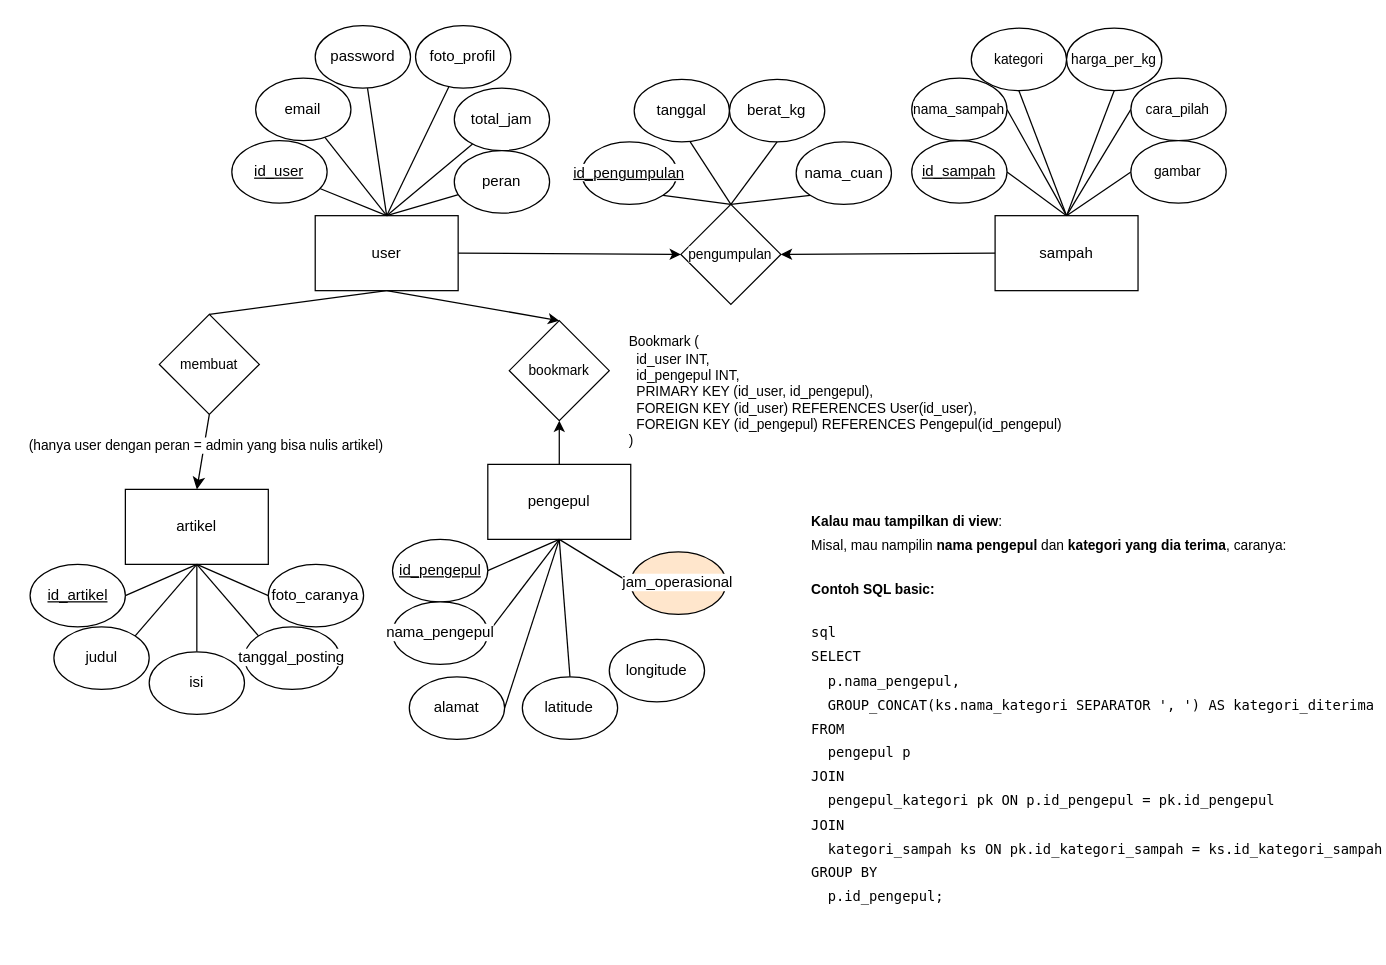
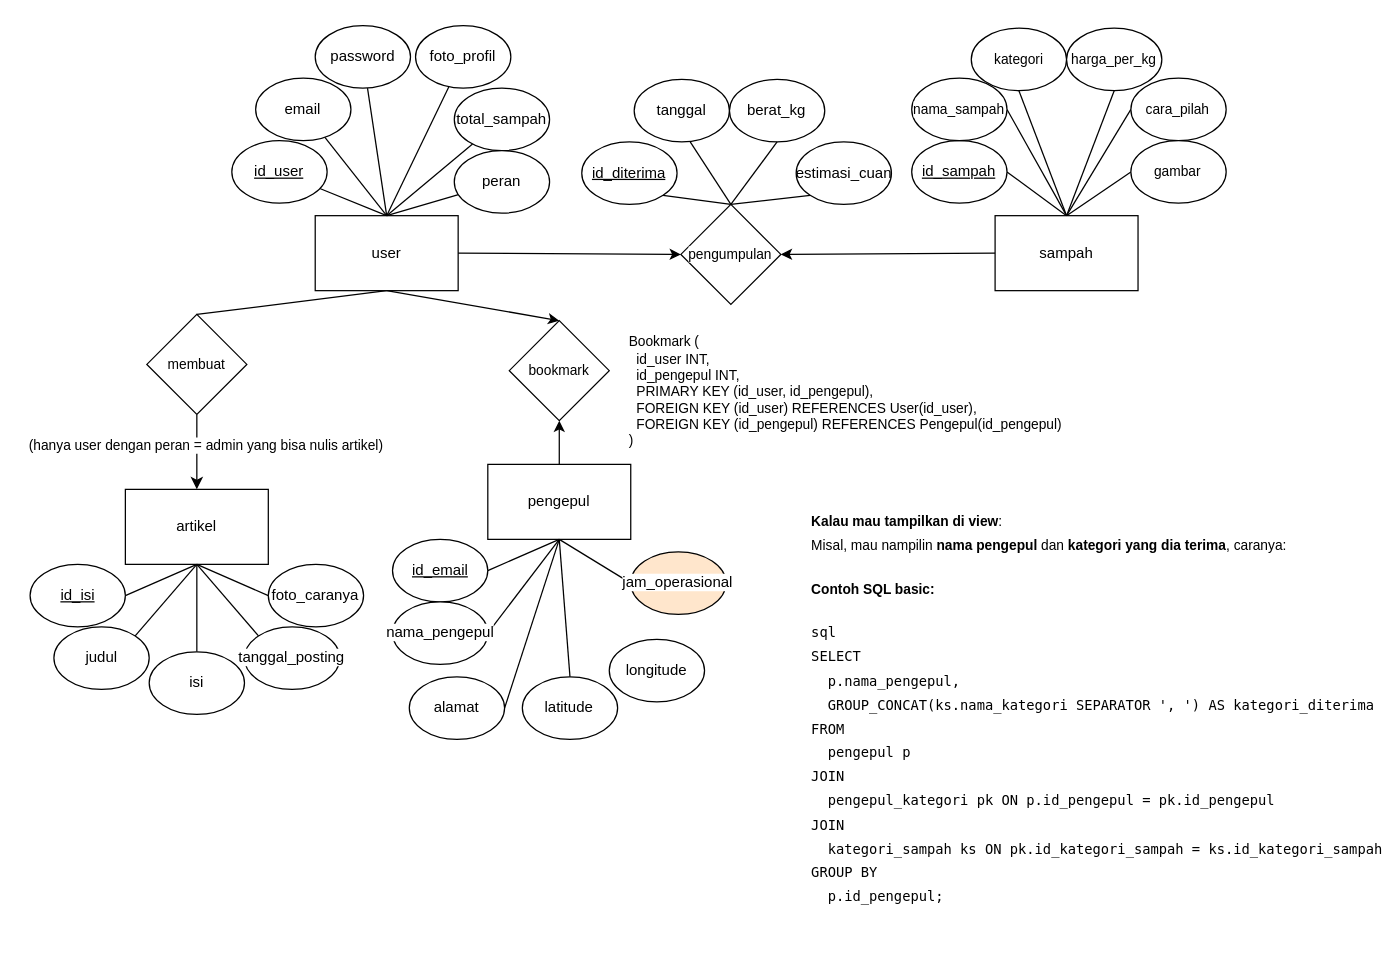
(502, 119) -> (502, 119)
(629, 173) -> (629, 173)
(844, 173) -> (844, 173)
(209, 364) -> (197, 364)
(441, 571) -> (441, 571)
(78, 596) -> (78, 596)
